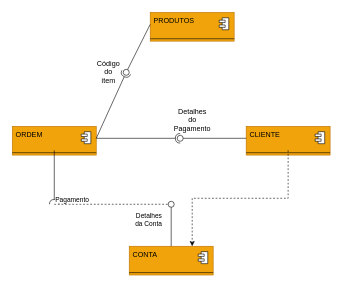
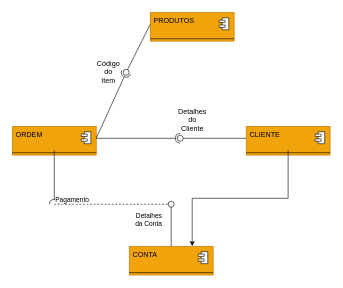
(193, 120) -> (193, 120)
(240, 198) -> (240, 198)
